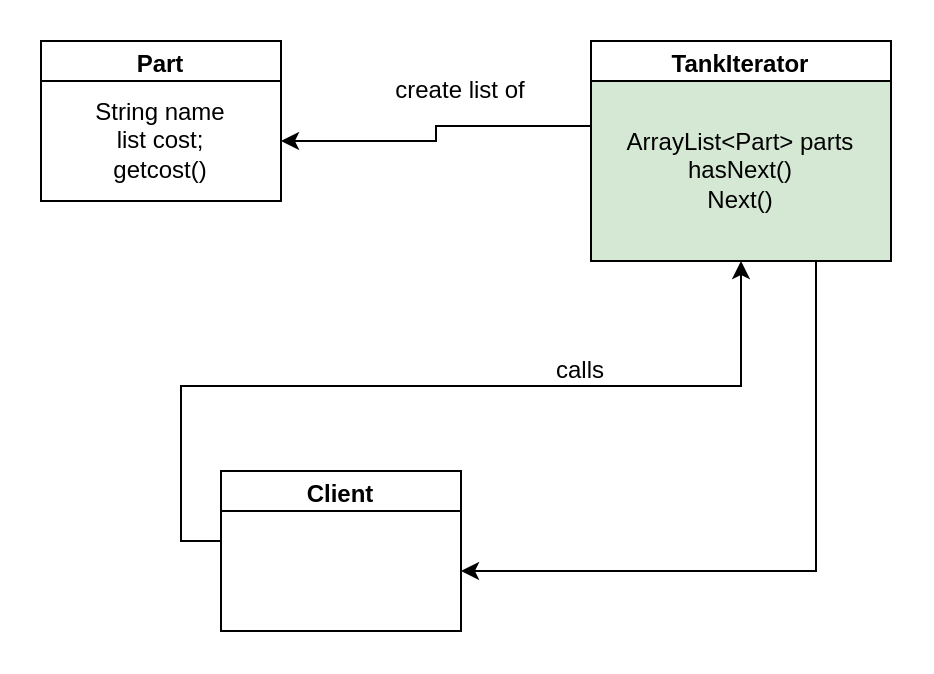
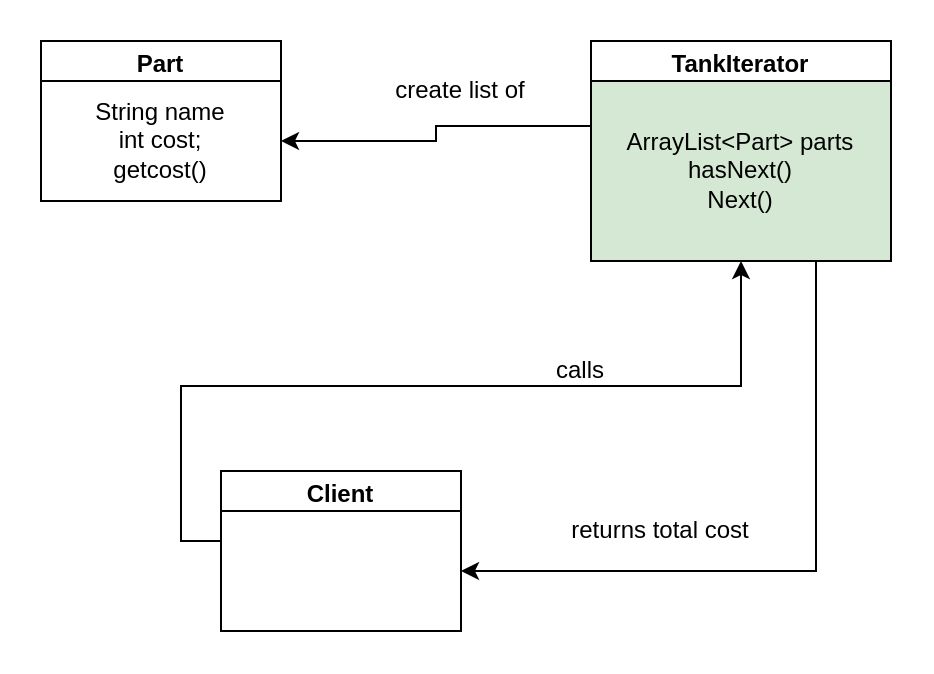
(161, 141) -> (161, 141)
none -> (661, 531)
